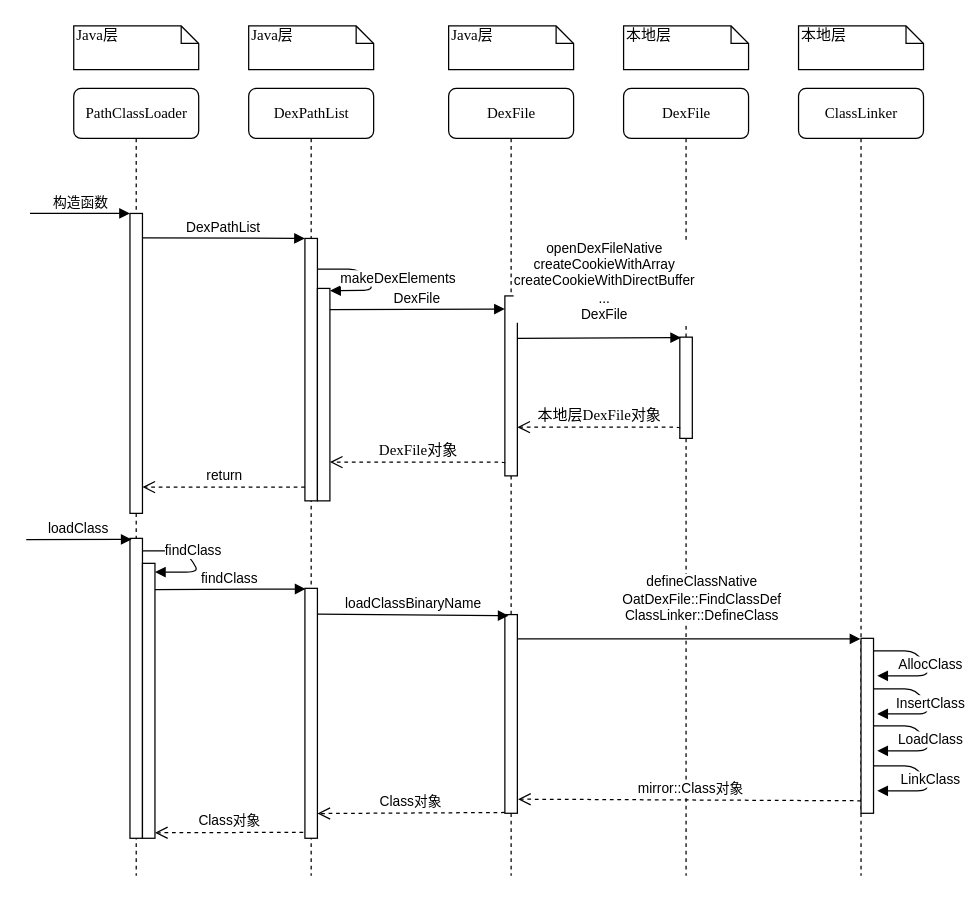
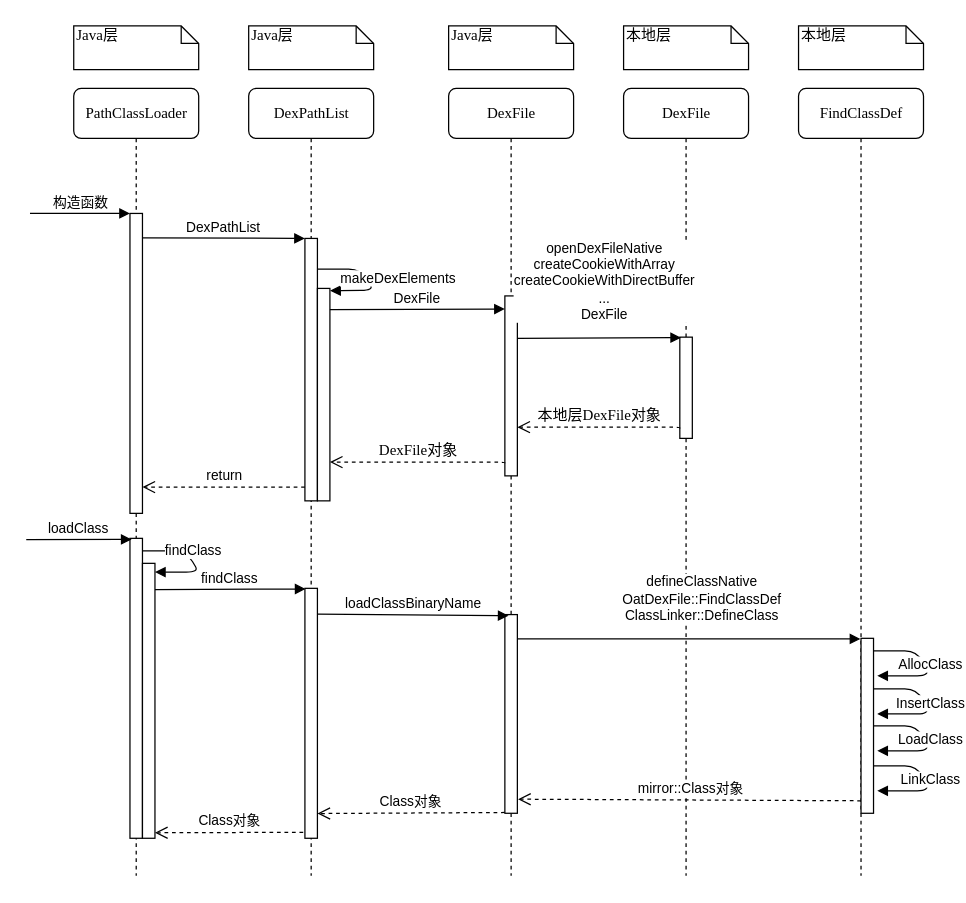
(862, 113) -> (862, 113)
